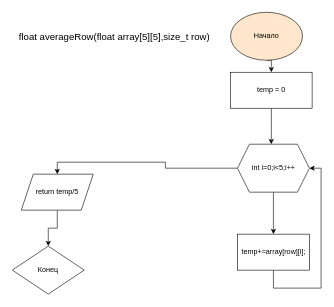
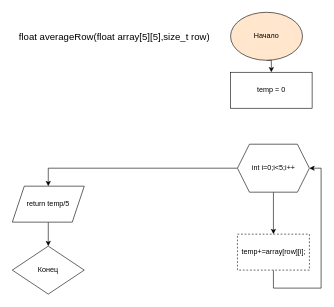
(271, 138) -> none
(57, 192) -> (48, 204)
(274, 252) -> (274, 252)
